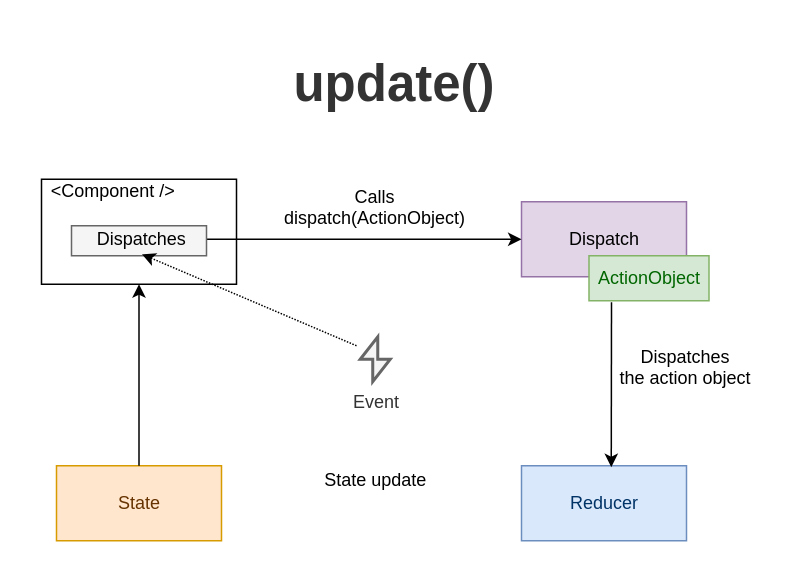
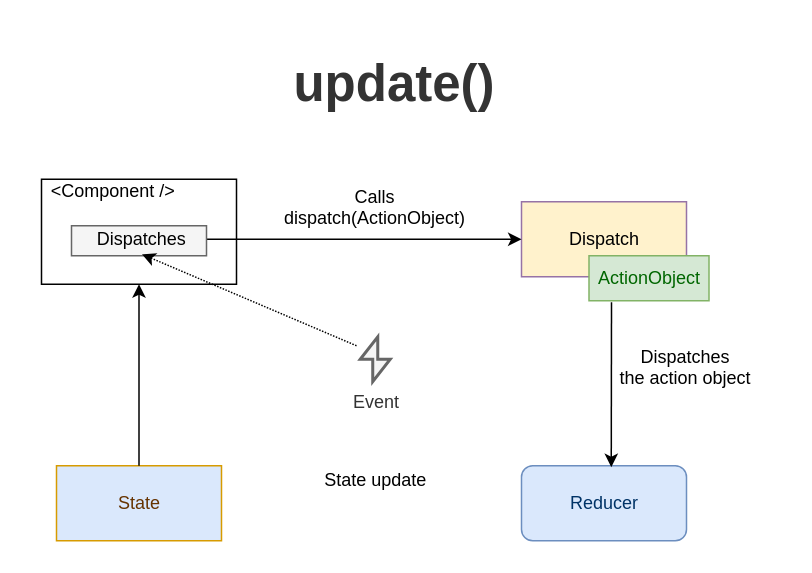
(604, 239) -> (604, 239)
(139, 503) -> (139, 503)
(604, 503) -> (604, 503)
